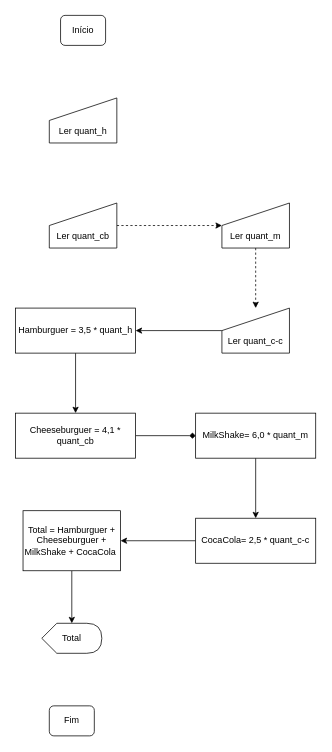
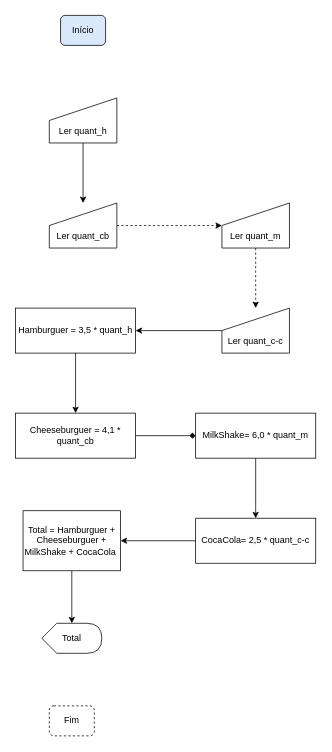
(83, 30) -> (83, 30)
none -> (83, 196)
(72, 720) -> (72, 720)
